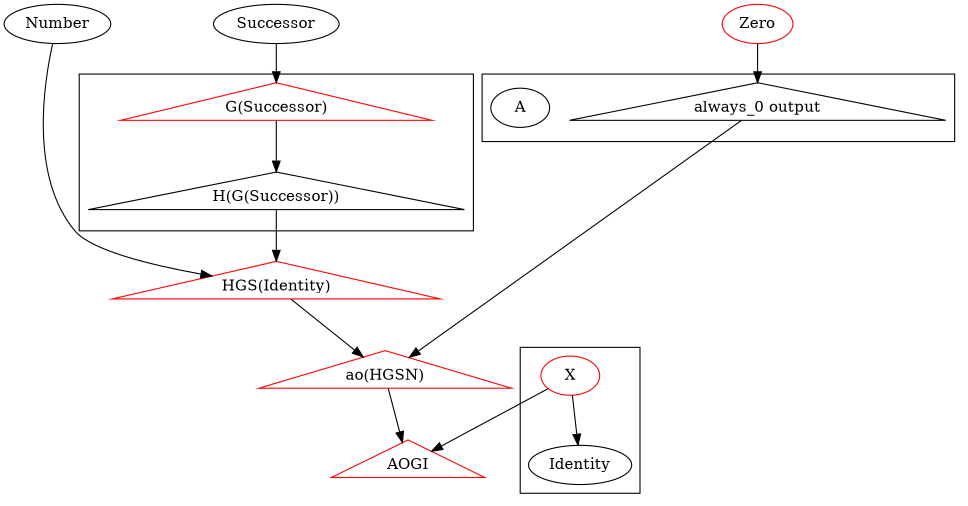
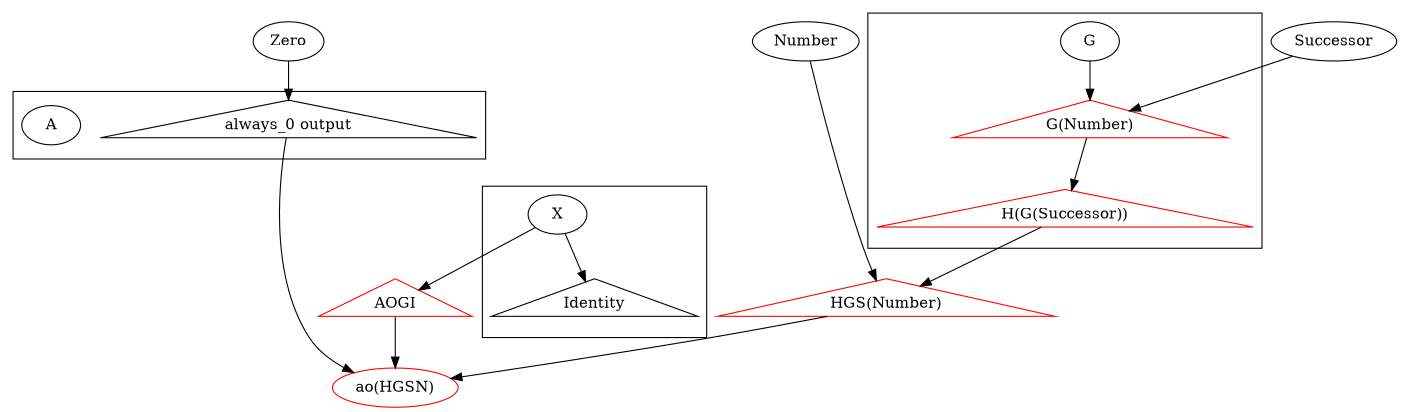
(758, 24) -> (289, 41)
none -> (1090, 41)
(276, 108) -> (1090, 125)
(276, 197) -> (1065, 215)
(276, 286) -> (886, 304)
(385, 376) -> (395, 388)
(570, 376) -> (558, 215)
(394, 410) -> (395, 337)
(580, 465) -> (595, 304)
